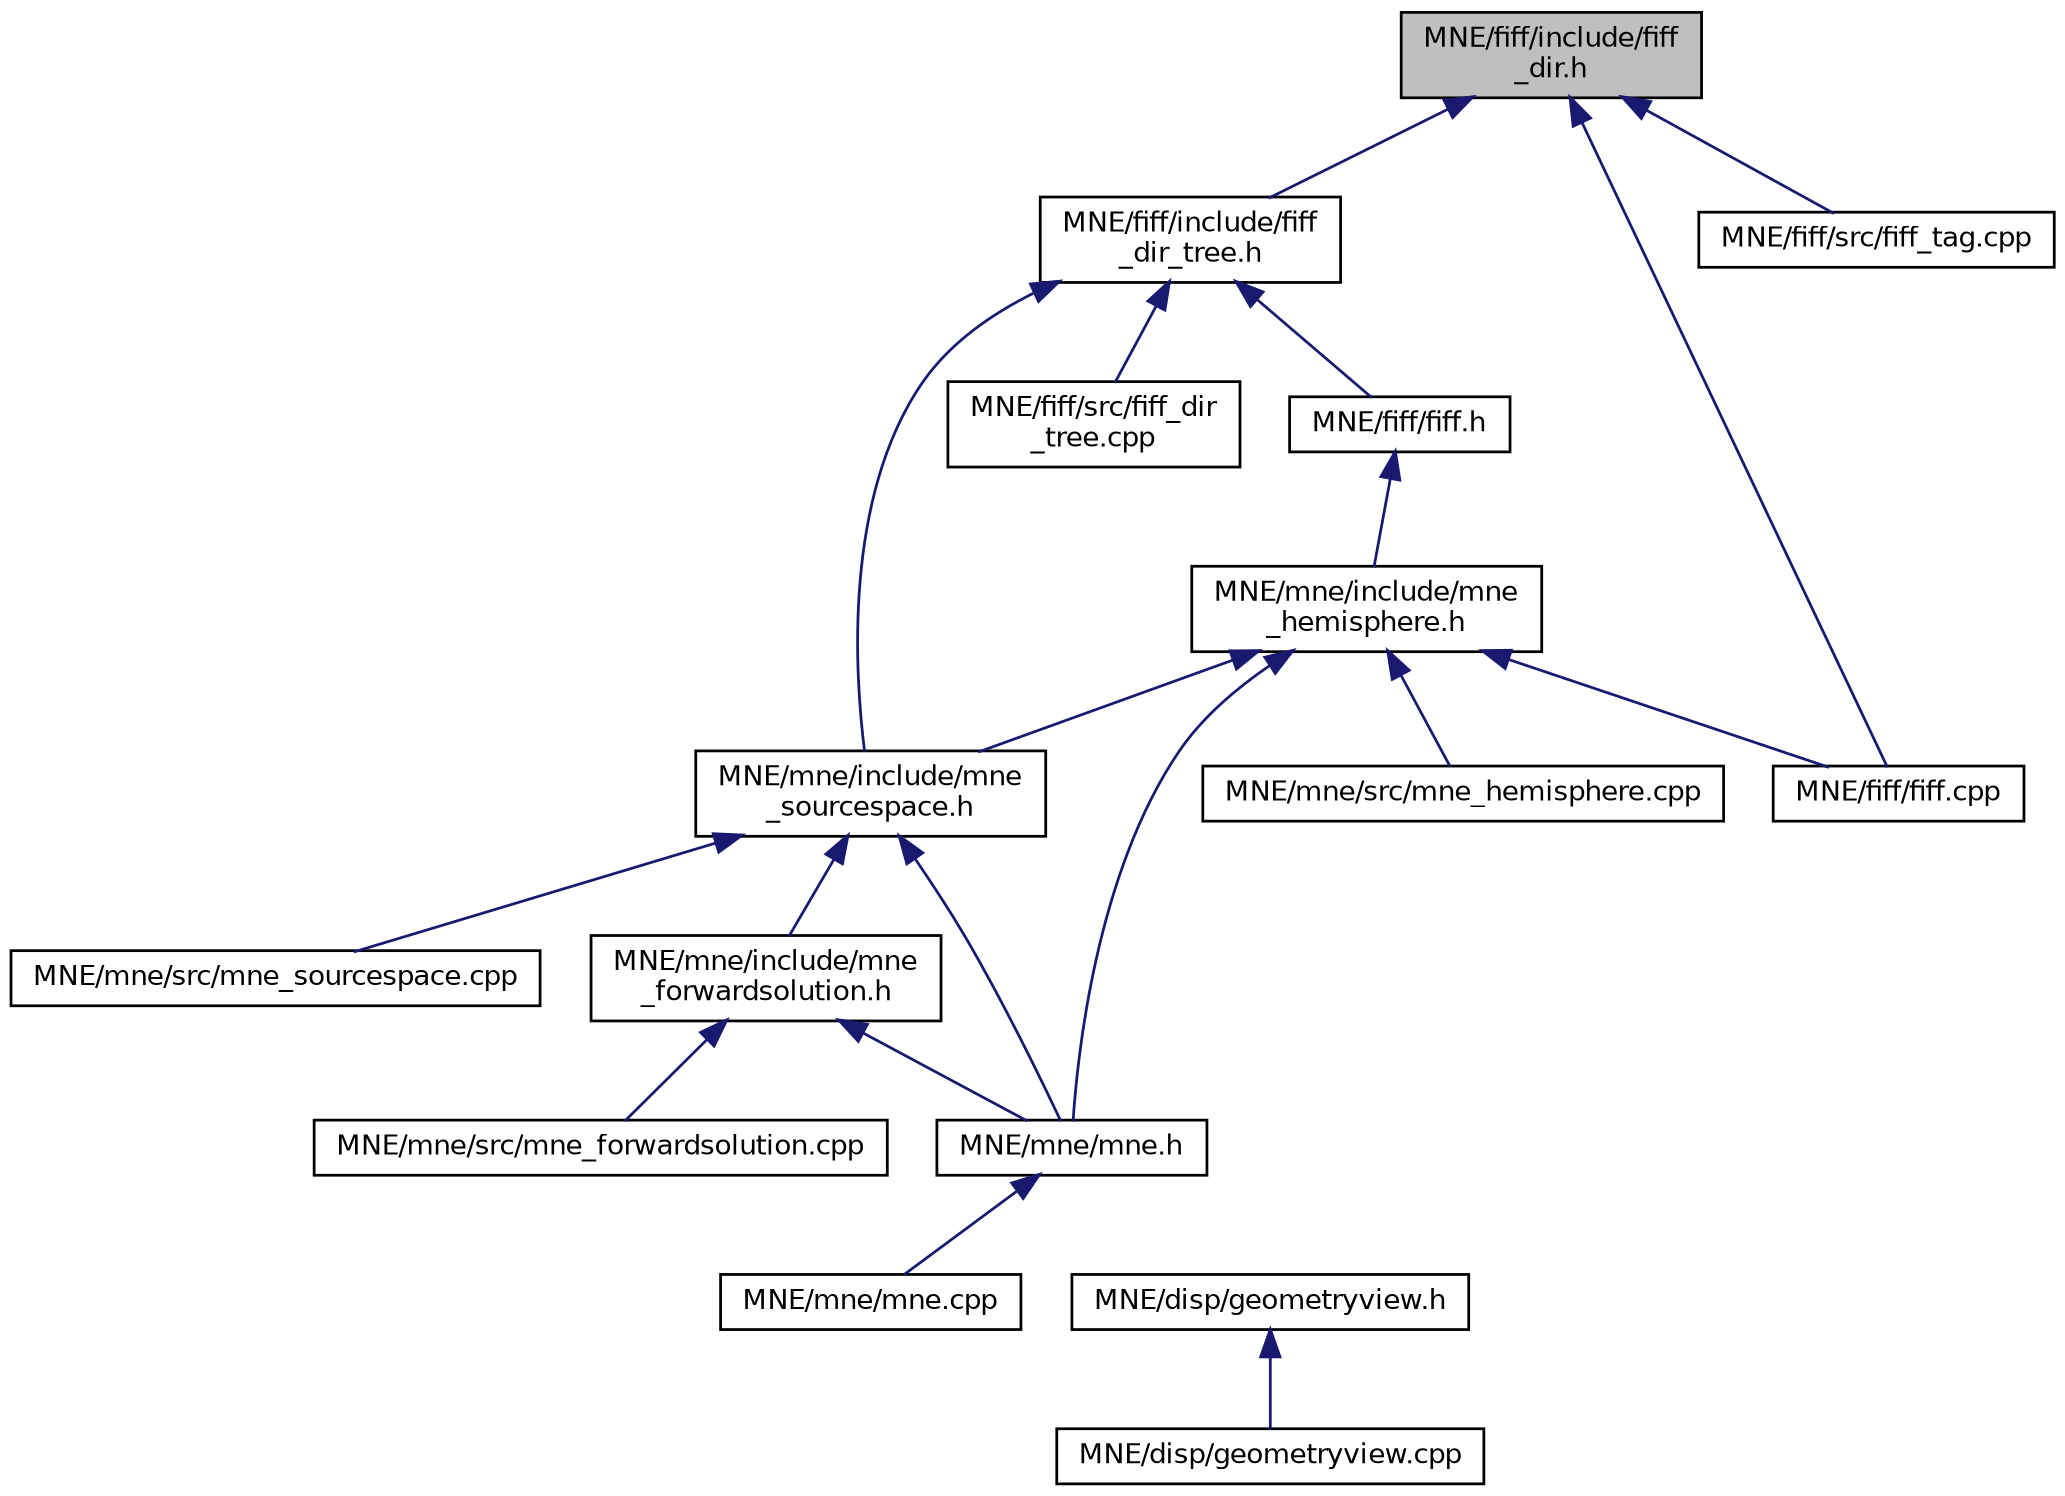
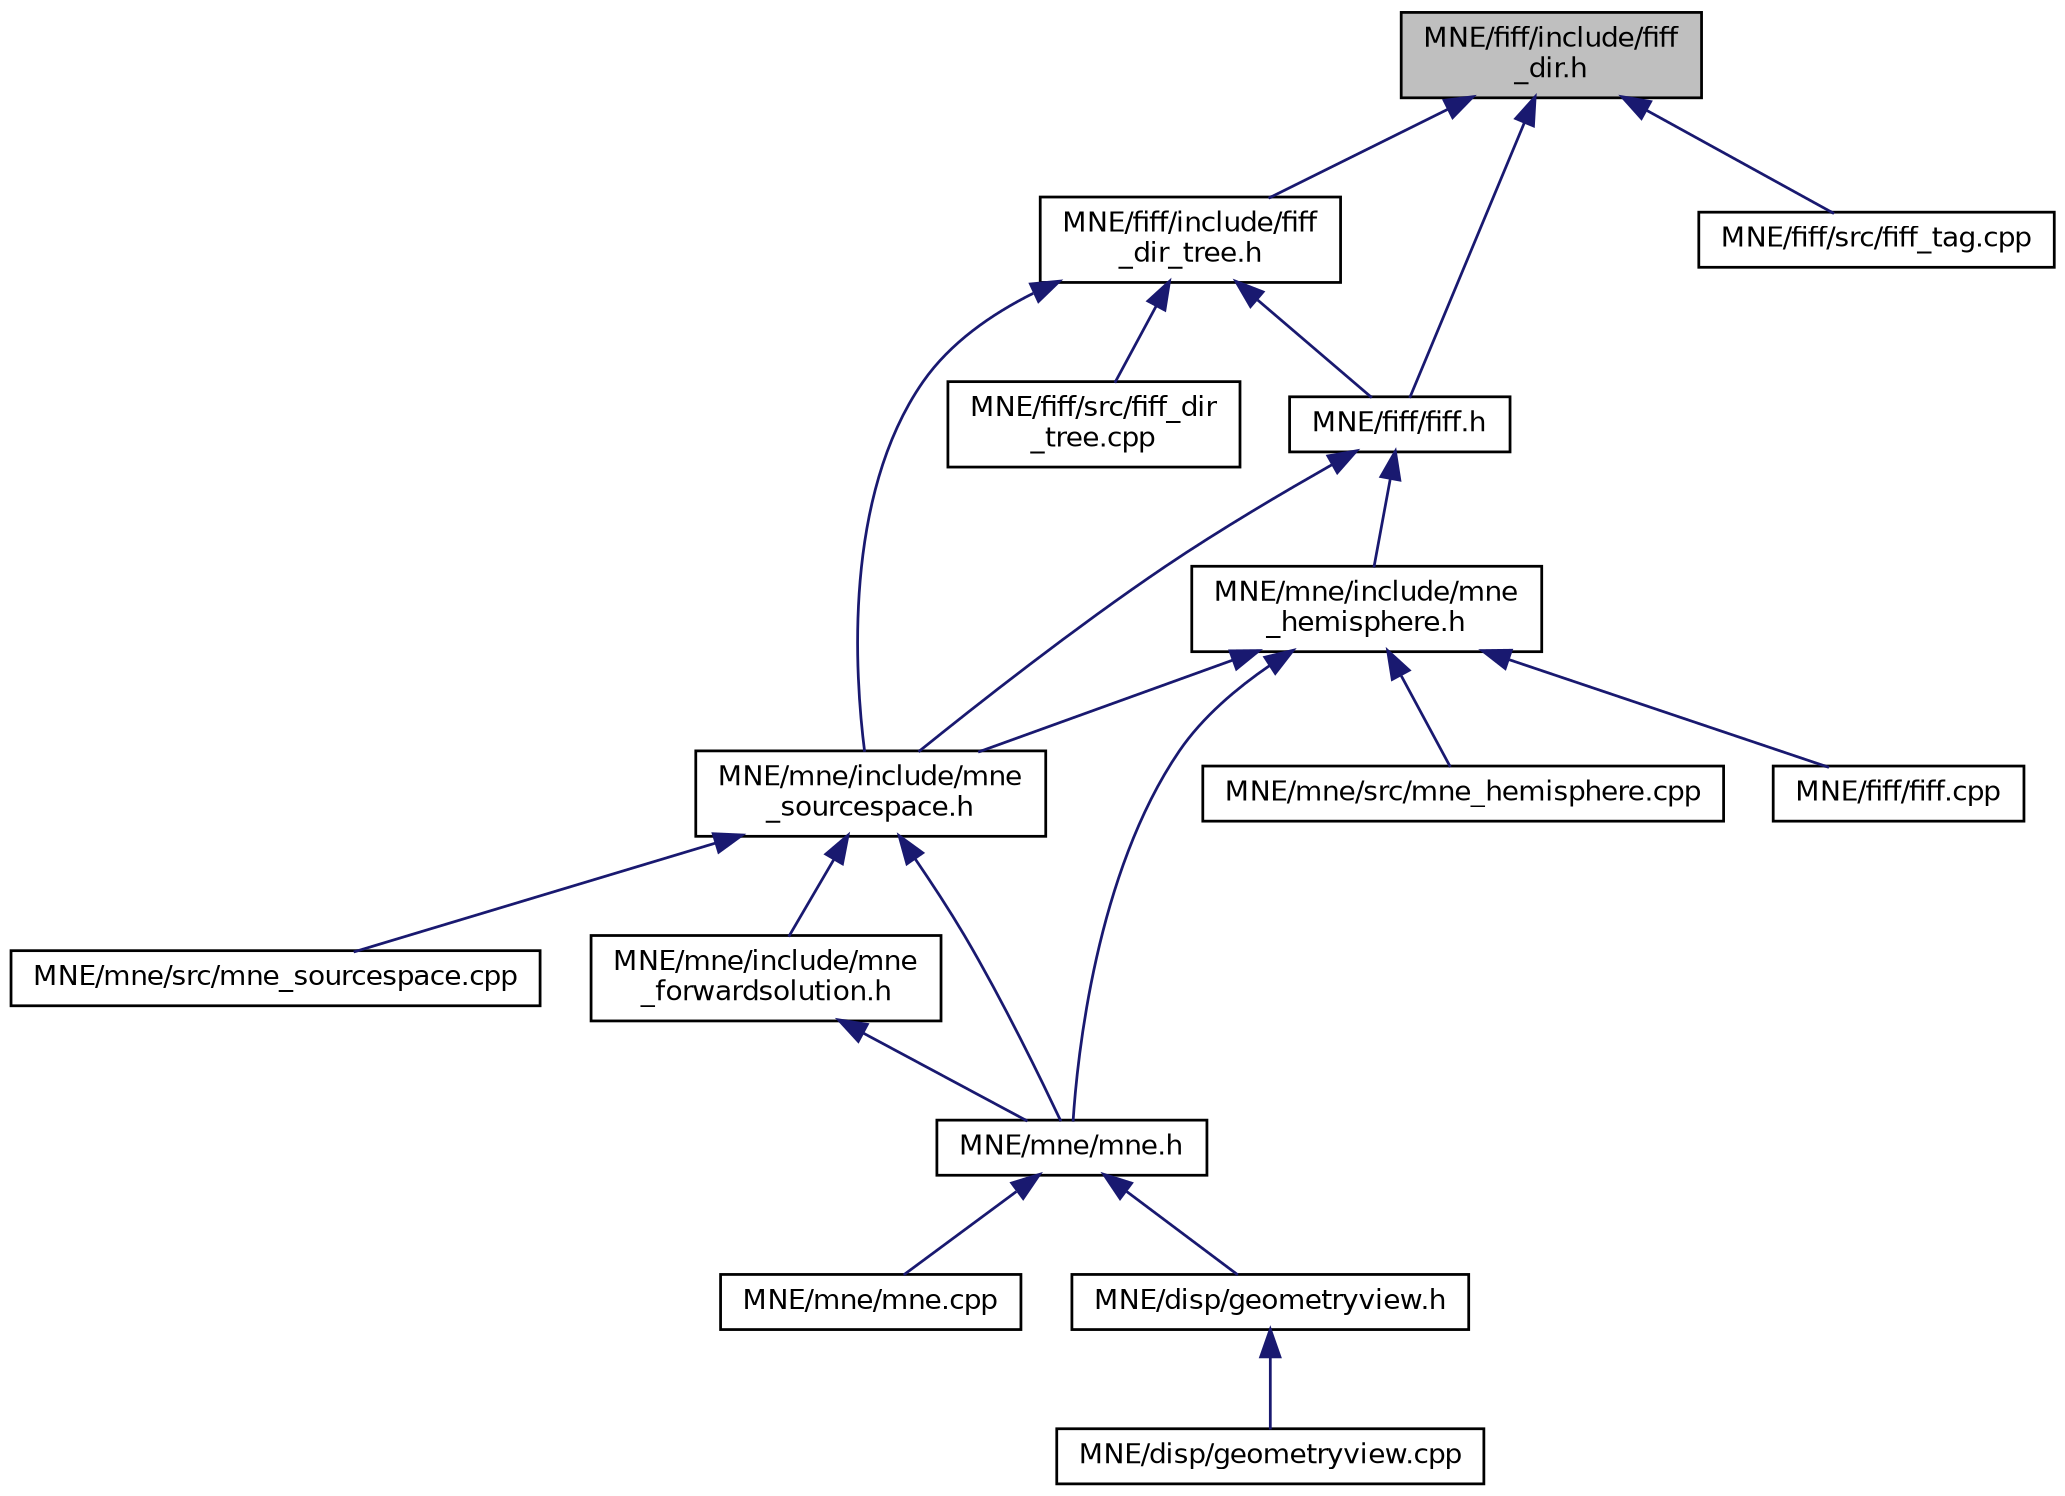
(1735, 445) -> (1467, 260)
none -> (1119, 599)
(601, 1148) -> none
none -> (1182, 1233)
